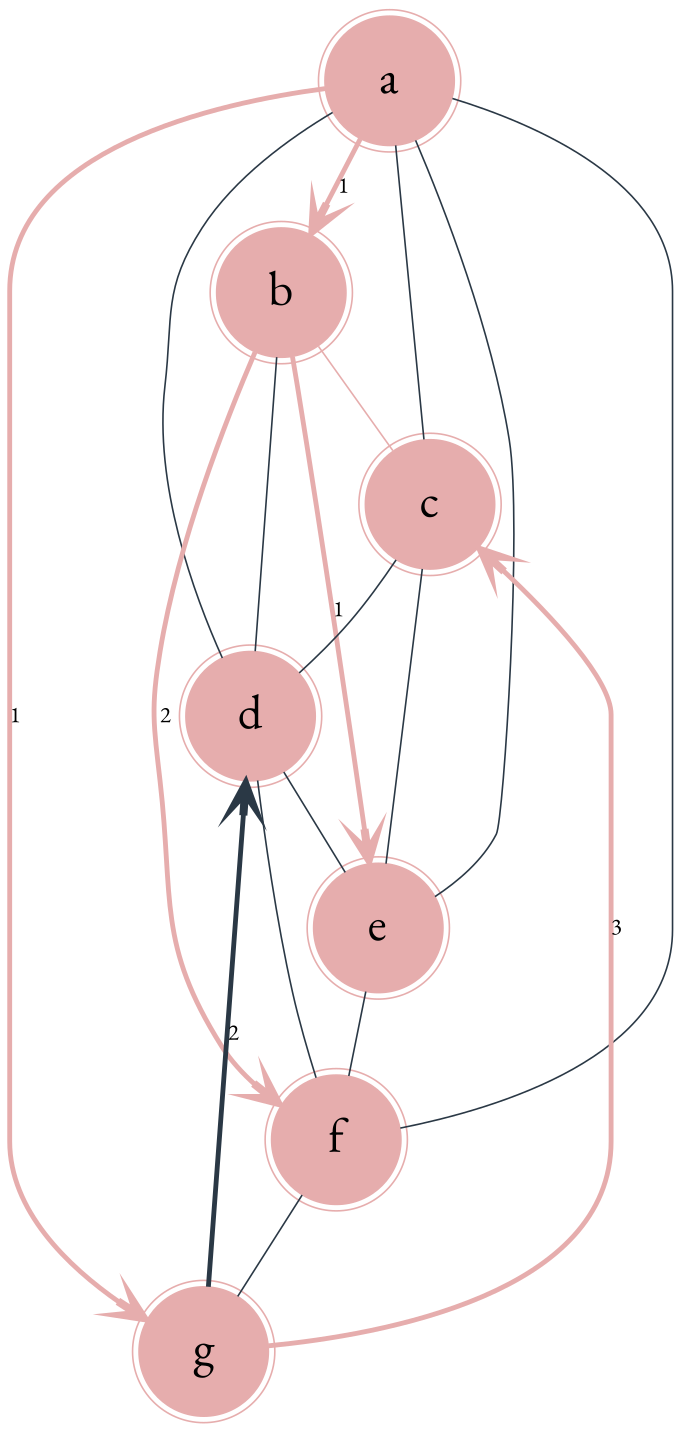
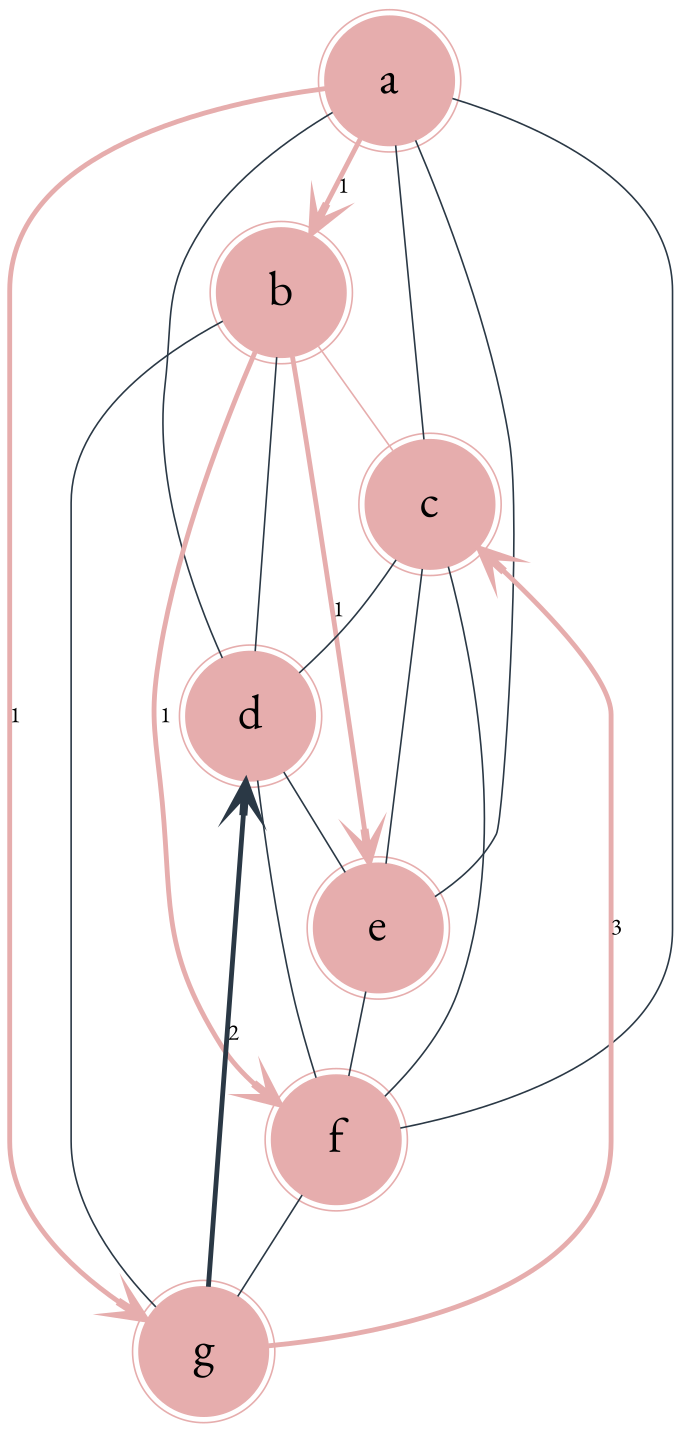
(166, 716) -> (166, 716)
none -> (71, 793)
none -> (484, 829)
